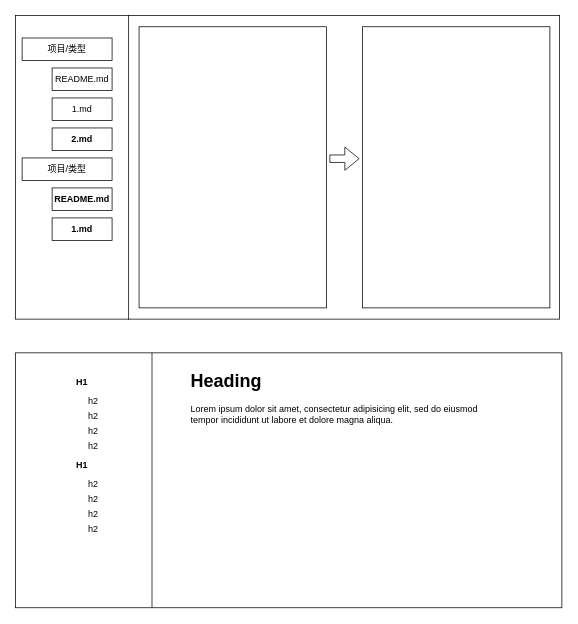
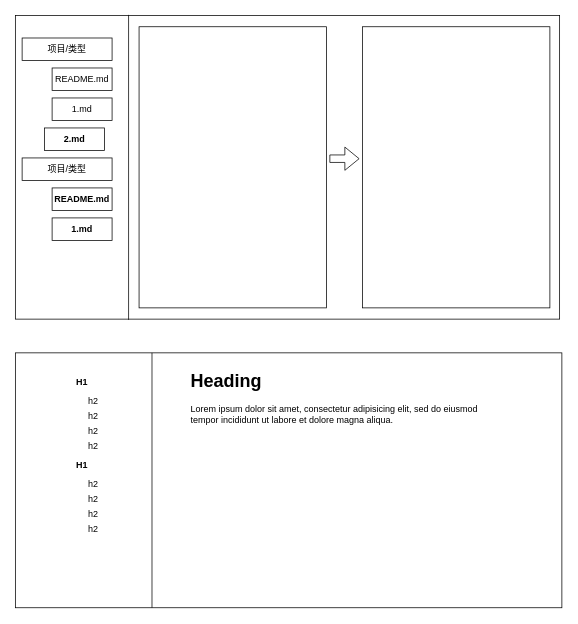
(82, 139) -> (75, 139)
